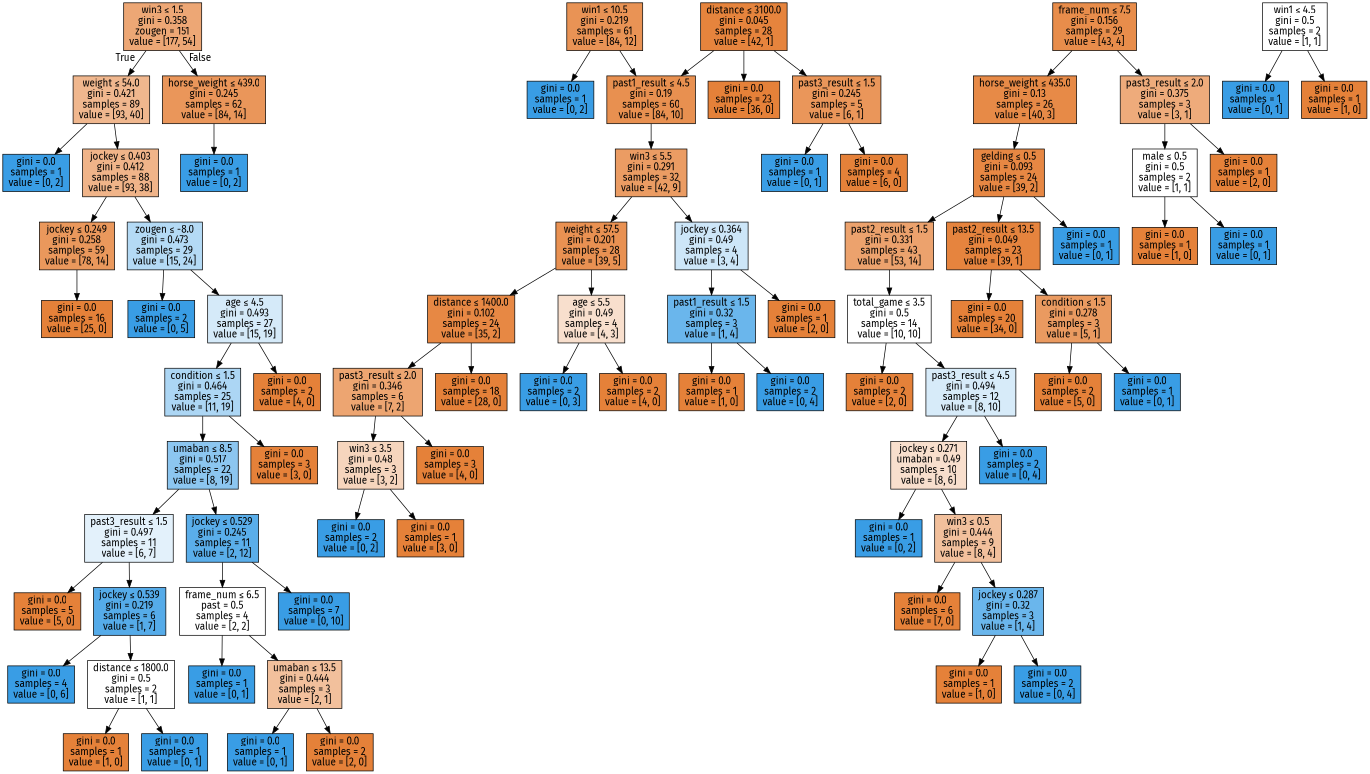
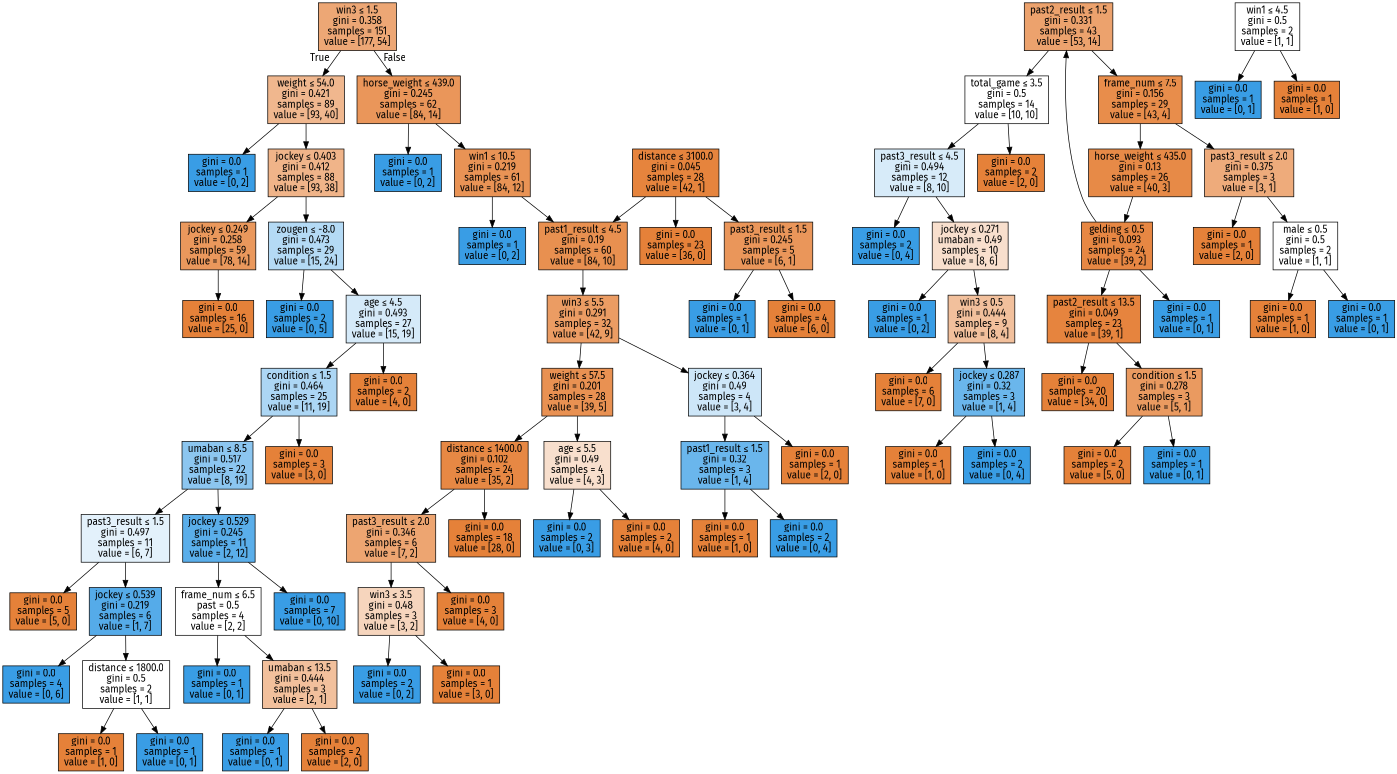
(163, 32) -> (357, 32)
none -> (1102, 61)
none -> (448, 134)
